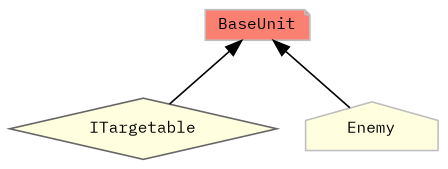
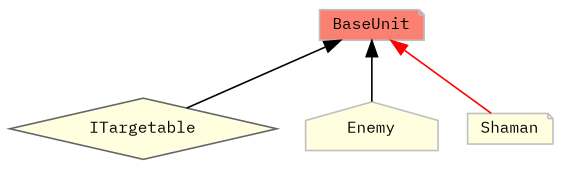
none -> (510, 129)
